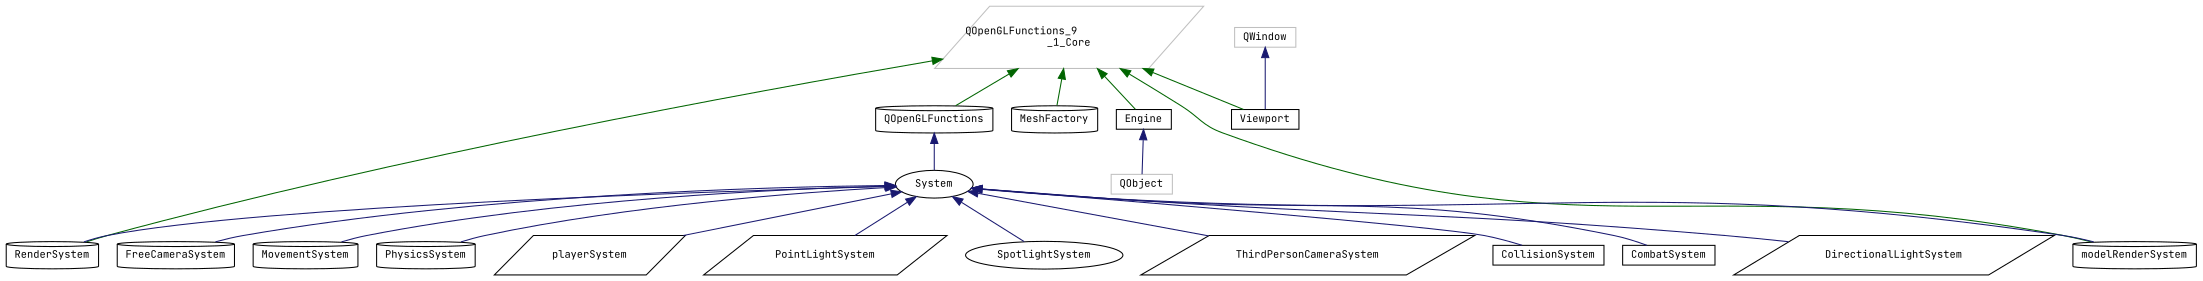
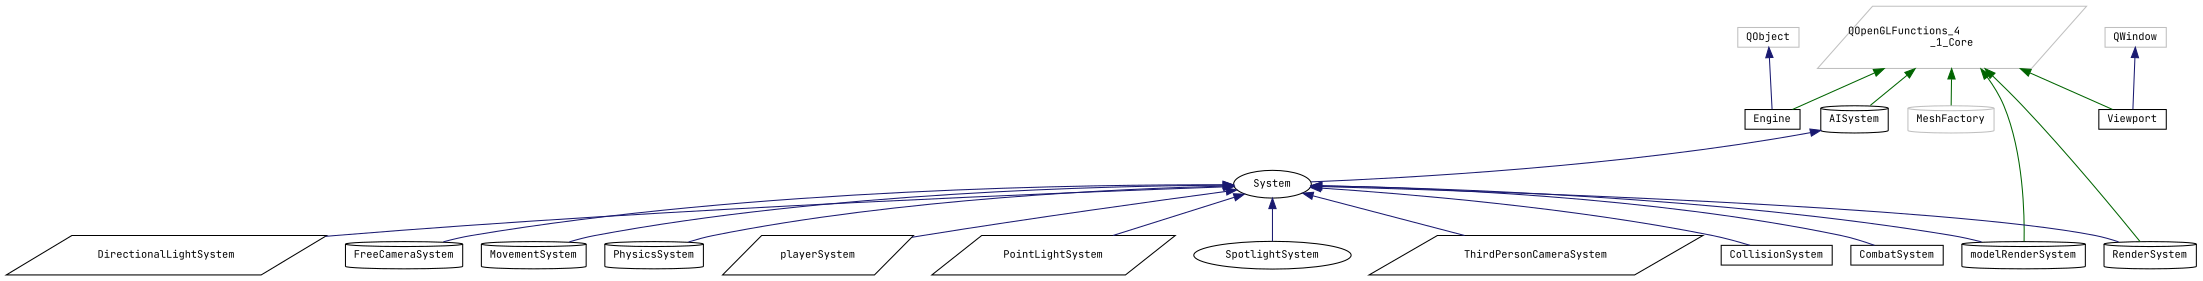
(1069, 37) -> (1952, 37)
(934, 119) -> (1855, 119)
(1055, 119) -> (1951, 119)
(1143, 157) -> (1771, 83)
